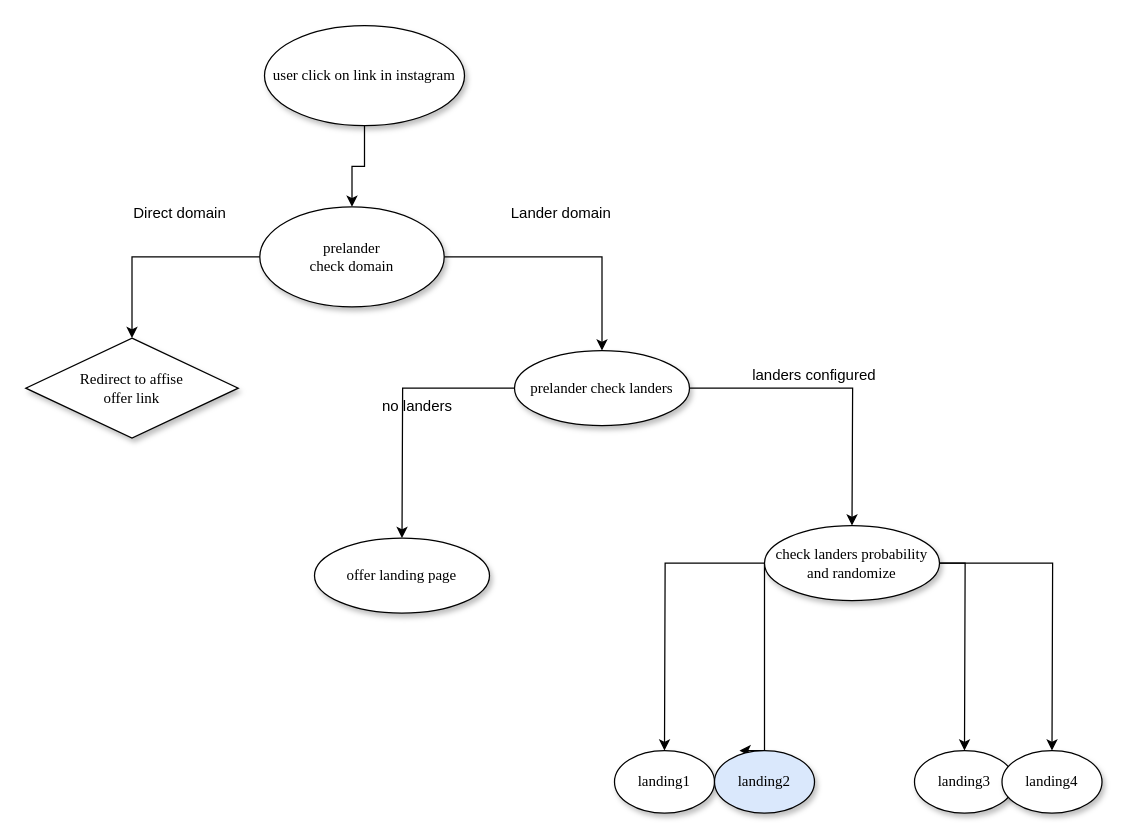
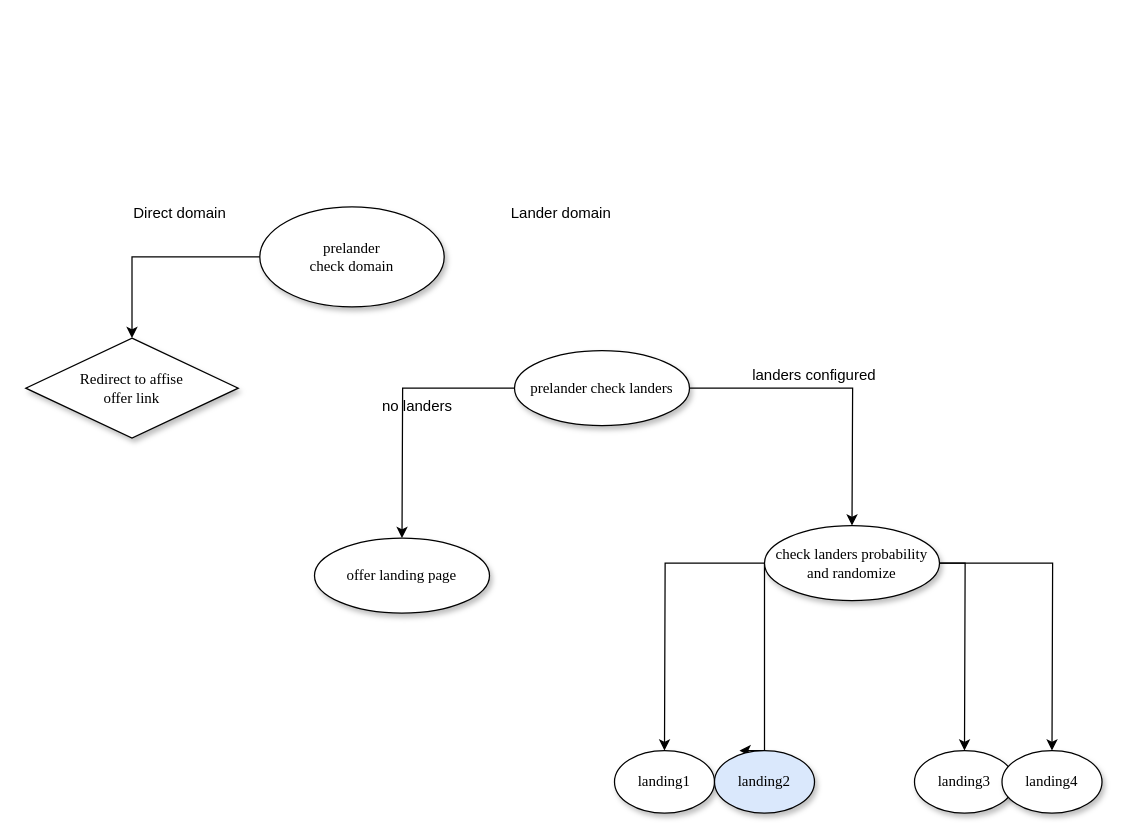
(364, 76) -> none
(362, 166) -> none
(566, 257) -> none
